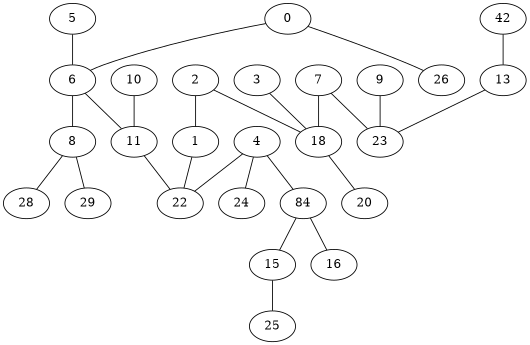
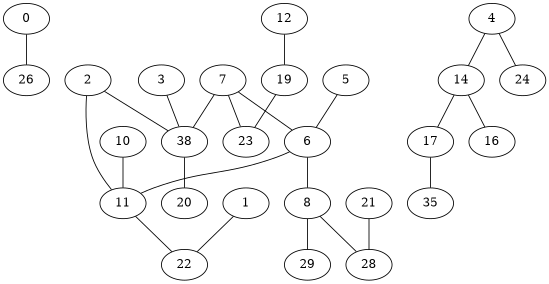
(503, 19) -> (284, 19)
(177, 43) -> (260, 107)
(380, 80) -> none
(503, 80) -> (284, 80)
(196, 111) -> (89, 146)
(319, 142) -> (184, 142)
(219, 173) -> none
(303, 203) -> (461, 80)
none -> (369, 203)
(272, 265) -> (430, 142)
(272, 326) -> (430, 203)
